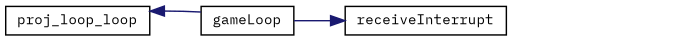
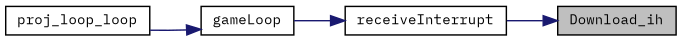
(183, 11) -> (168, 30)
none -> (617, 21)
